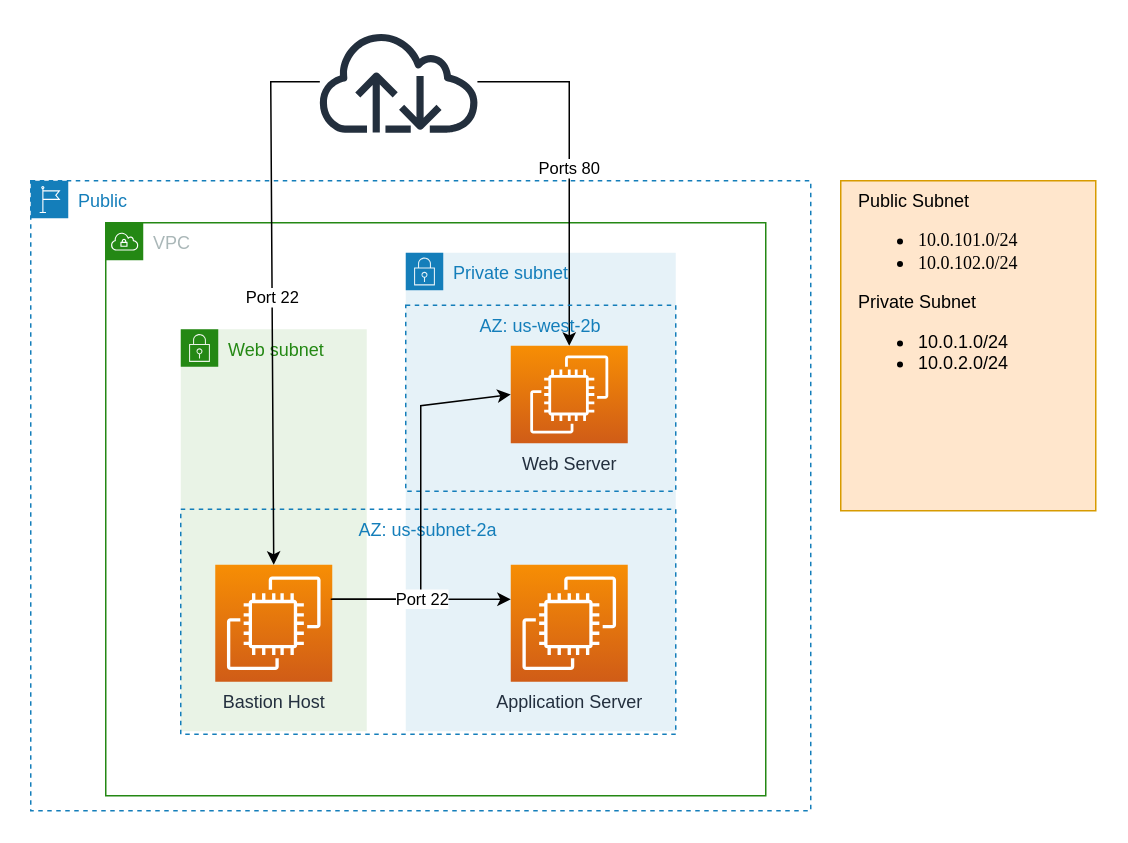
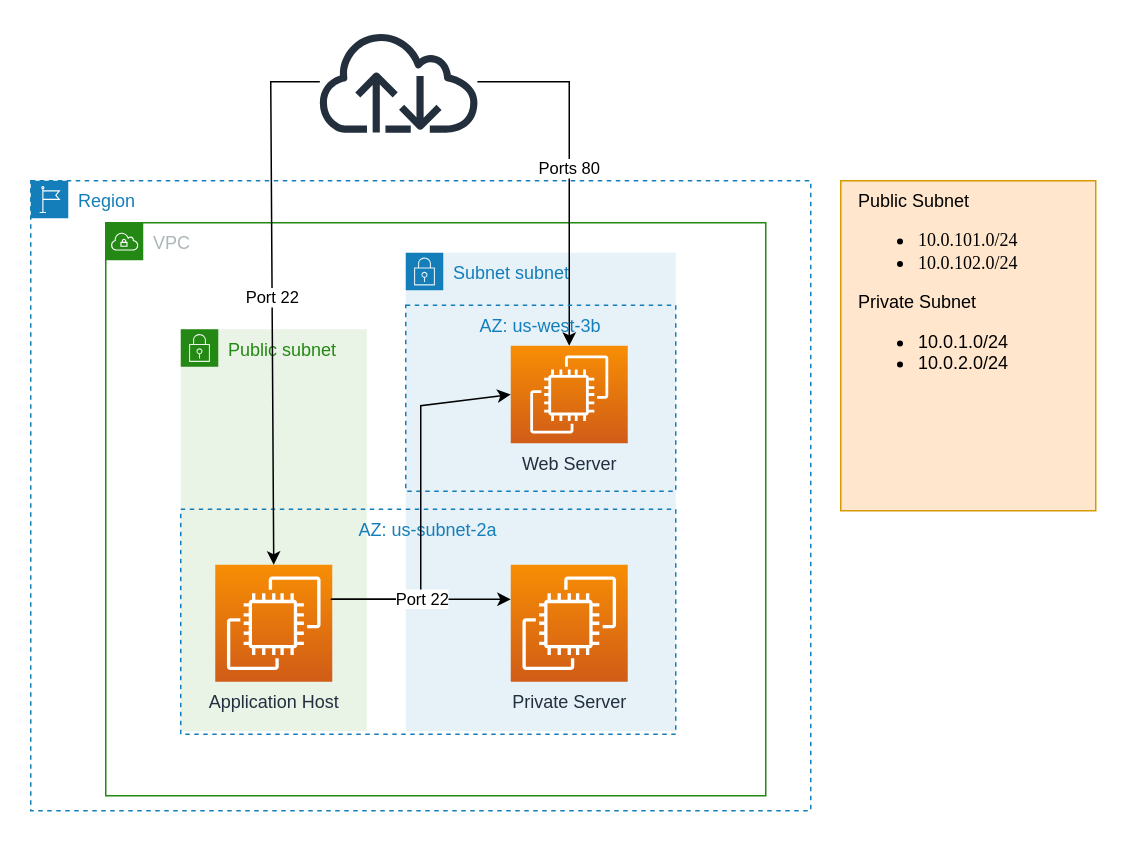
(104, 202) -> (107, 202)
(520, 274) -> (517, 274)
(541, 327) -> (541, 327)
(277, 351) -> (287, 351)
(275, 703) -> (275, 703)
(570, 703) -> (570, 703)
